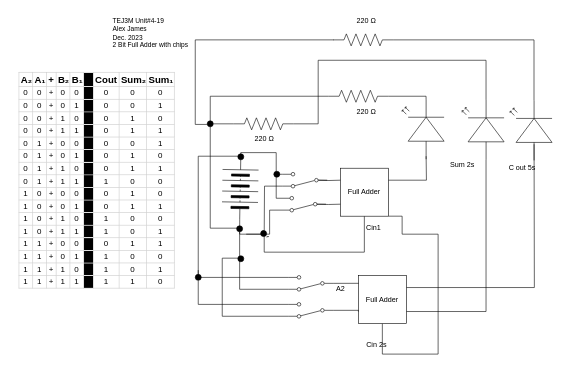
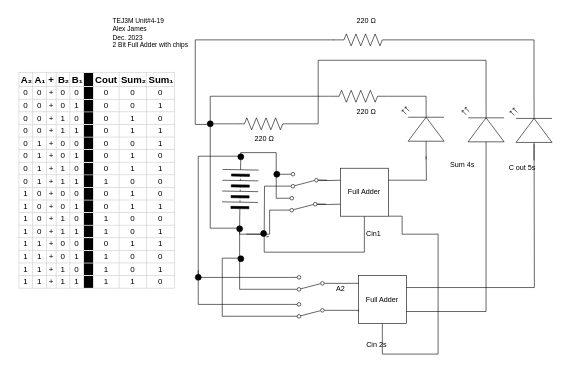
(463, 165) -> (463, 165)
(374, 228) -> (374, 234)
